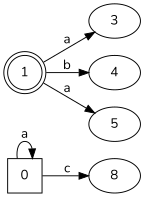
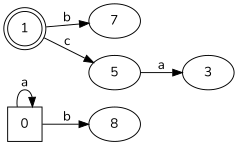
(65, 50) -> (157, 73)
(115, 73) -> (115, 21)
(67, 88) -> (67, 42)
(67, 169) -> (67, 117)
